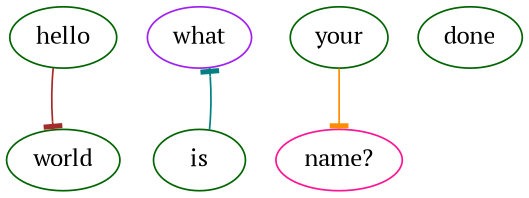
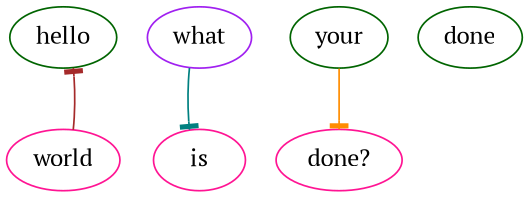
(52, 95) -> (75, 103)
(211, 103) -> (188, 95)
(63, 160) -> (63, 160)
(199, 160) -> (199, 160)
(339, 160) -> (339, 160)
